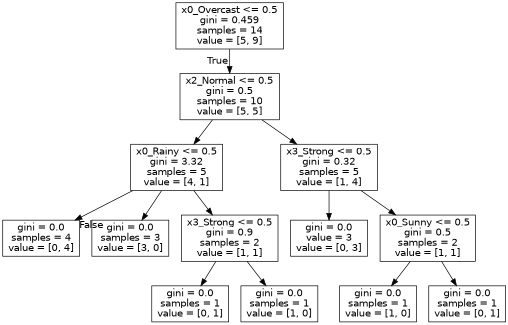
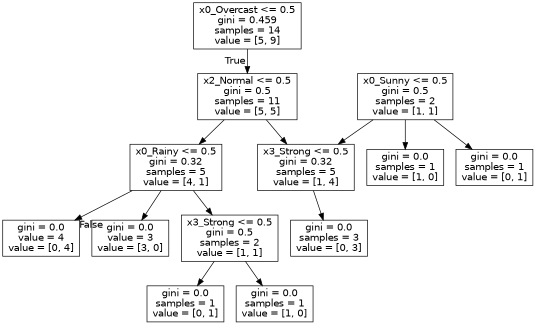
(230, 97) -> (247, 97)
(177, 167) -> (176, 167)
(375, 201) -> (359, 130)
(41, 238) -> (41, 238)
(130, 238) -> (130, 238)
(230, 238) -> (230, 238)
(329, 238) -> (329, 238)
